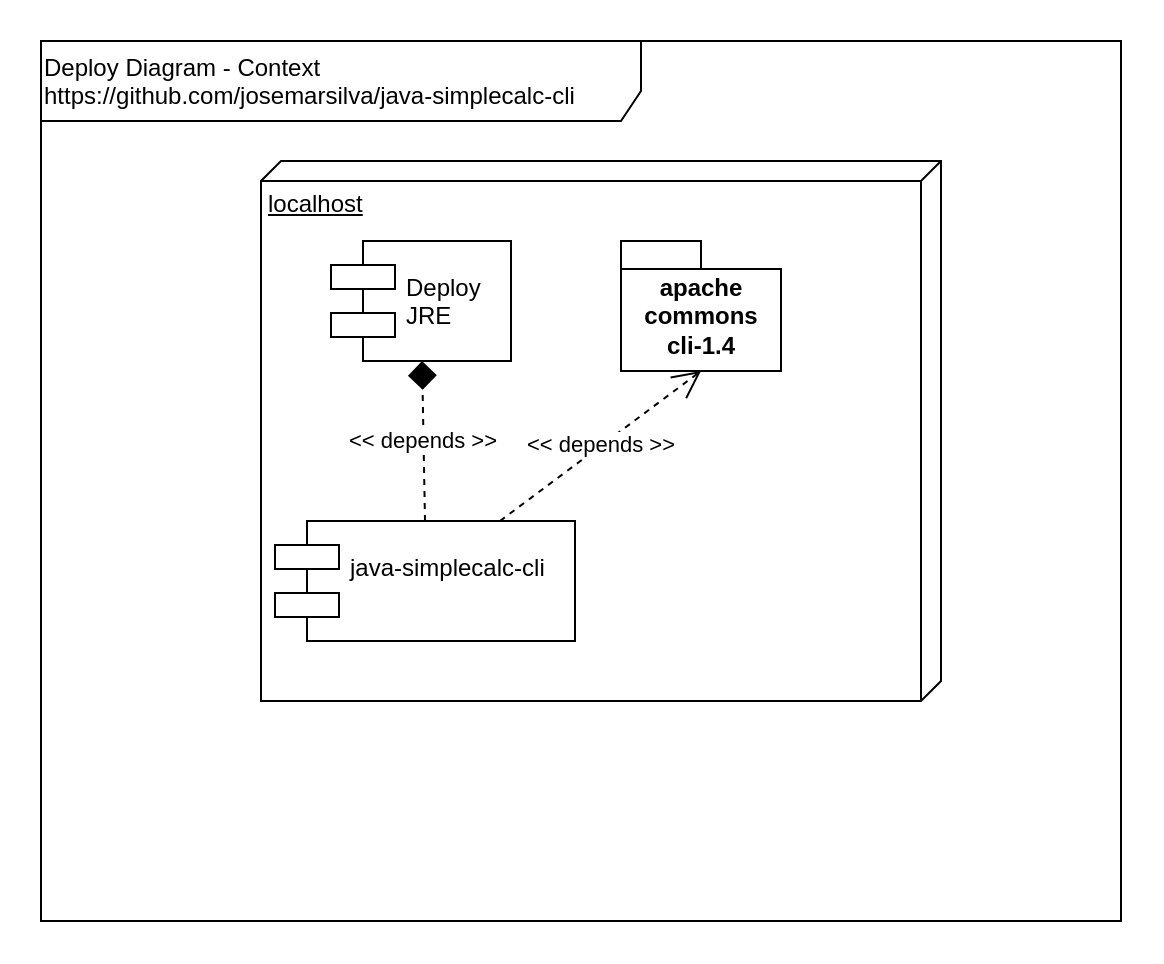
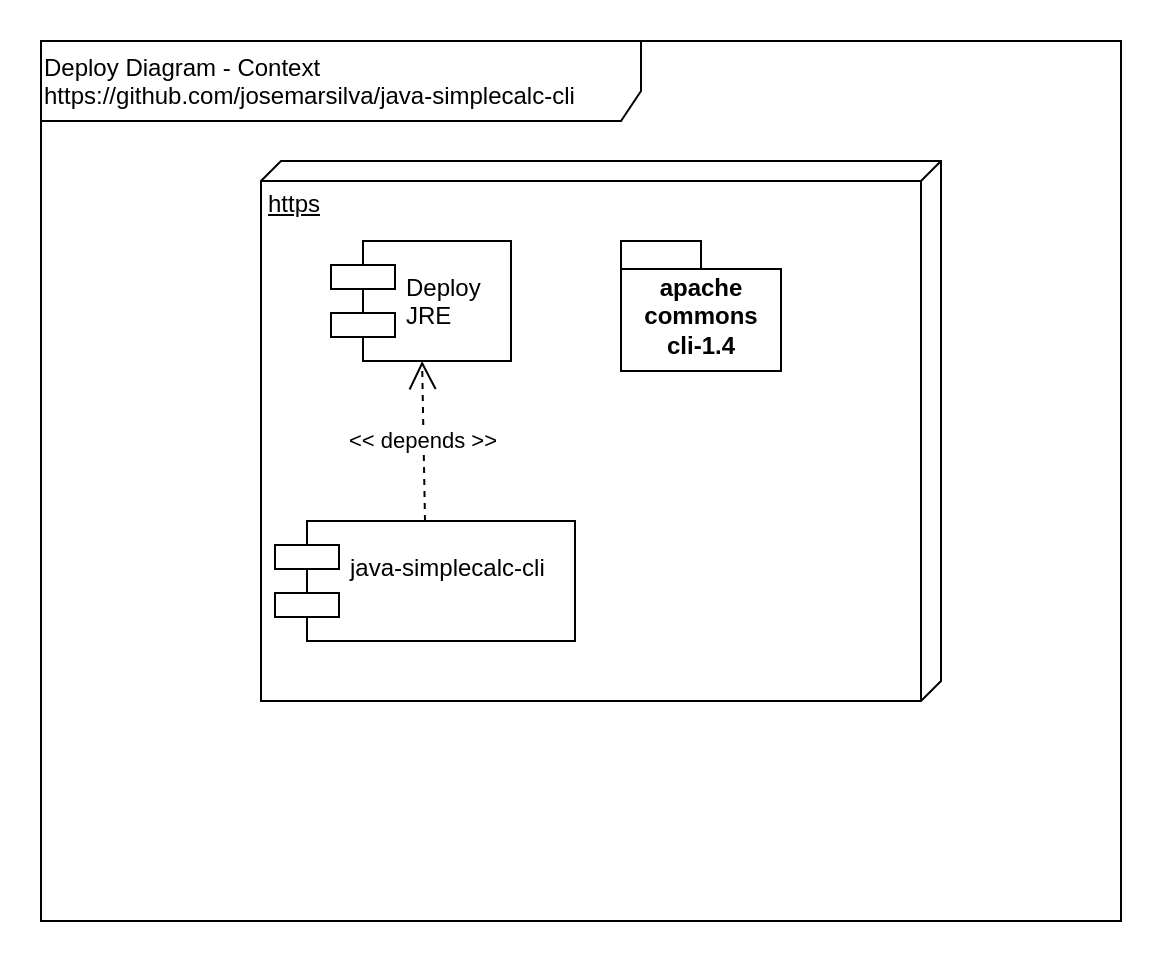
(323, 205) -> (303, 205)
(423, 390) -> (422, 379)
(556, 479) -> none
